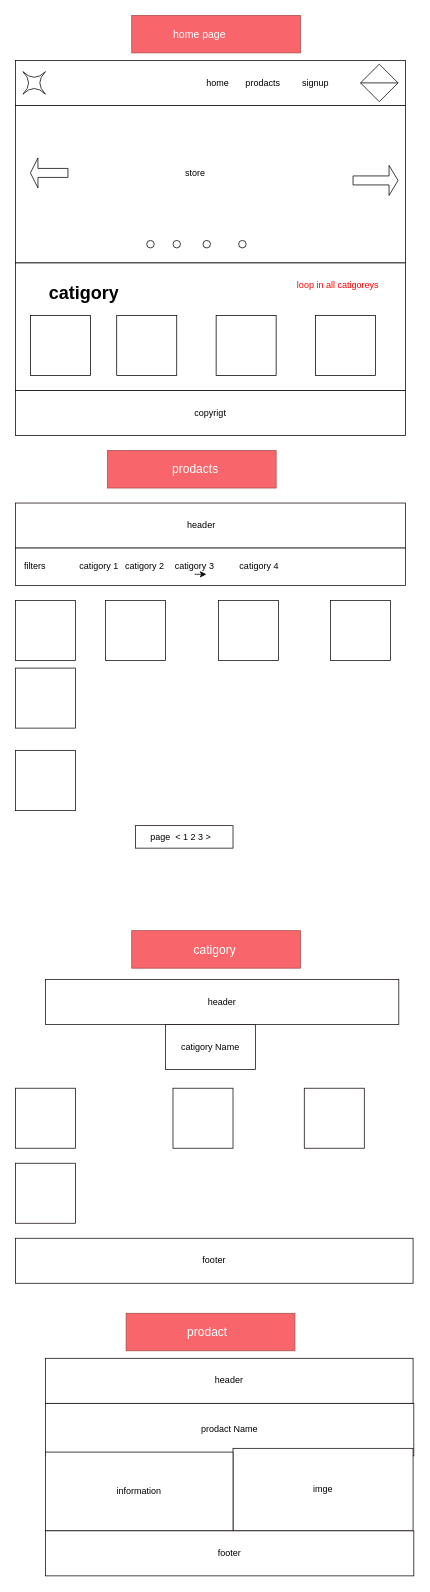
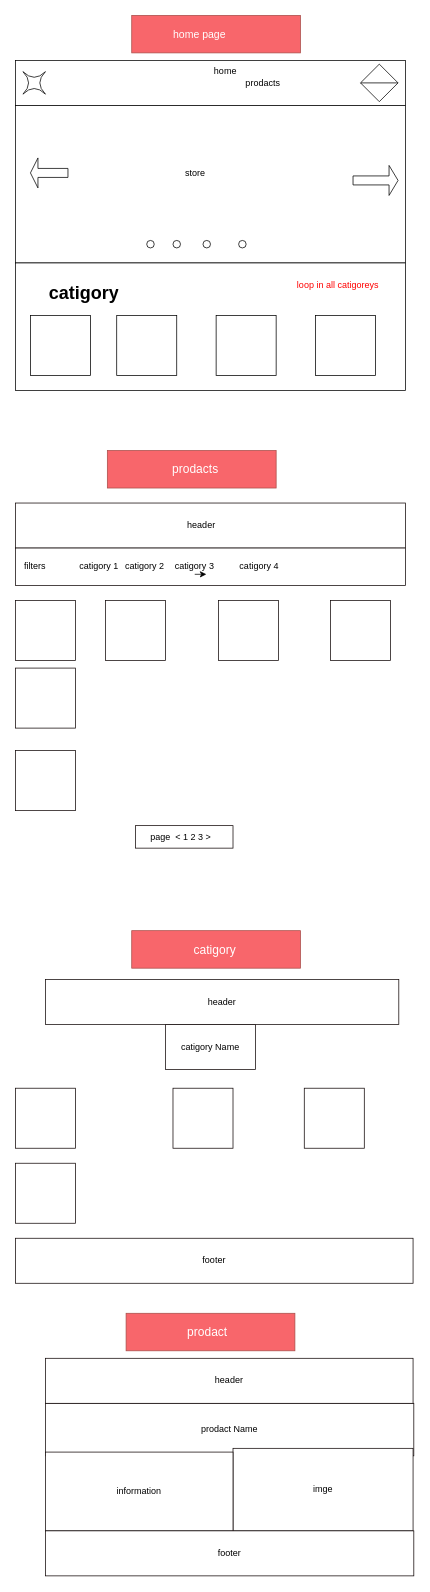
(218, 83) -> (225, 72)
(315, 83) -> none
(210, 413) -> none
